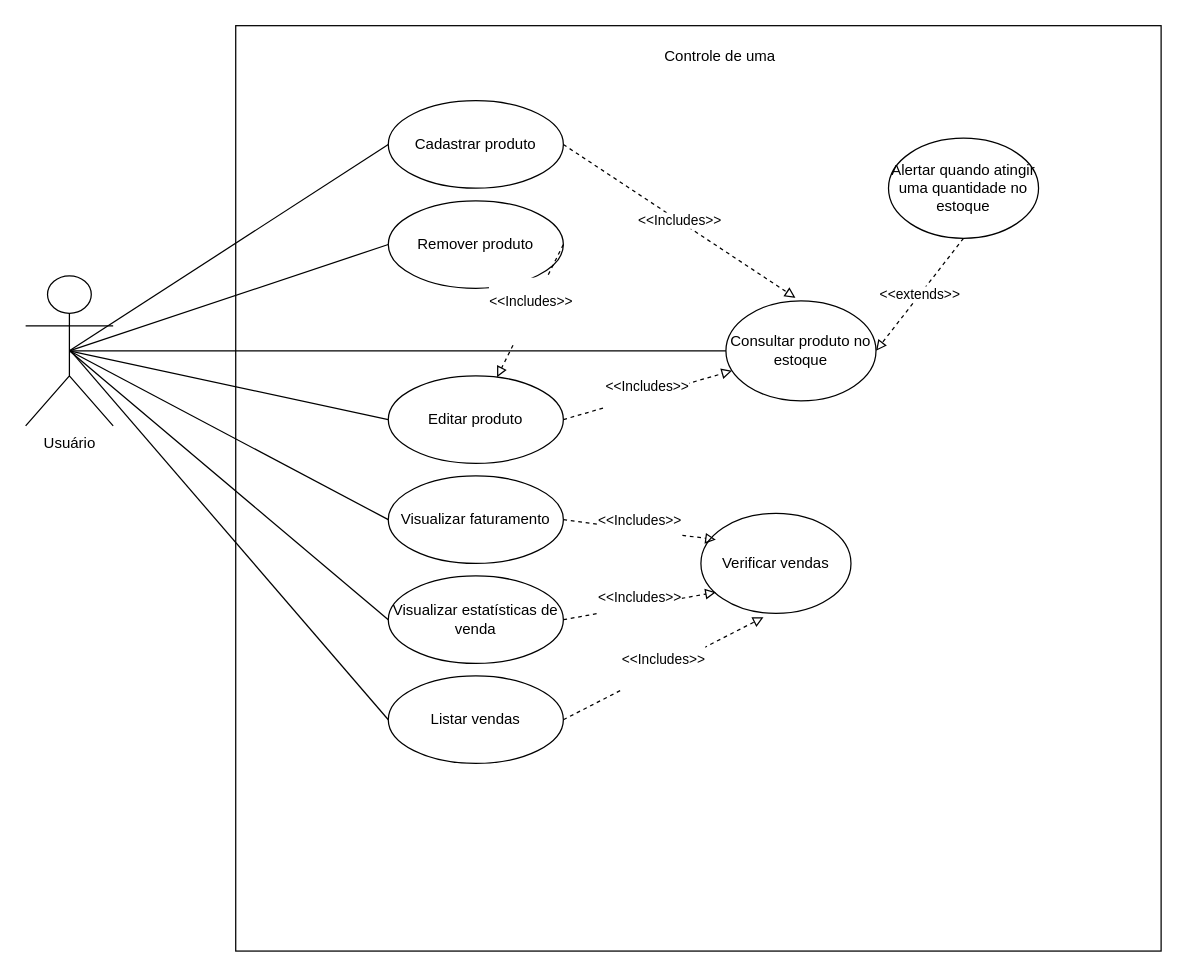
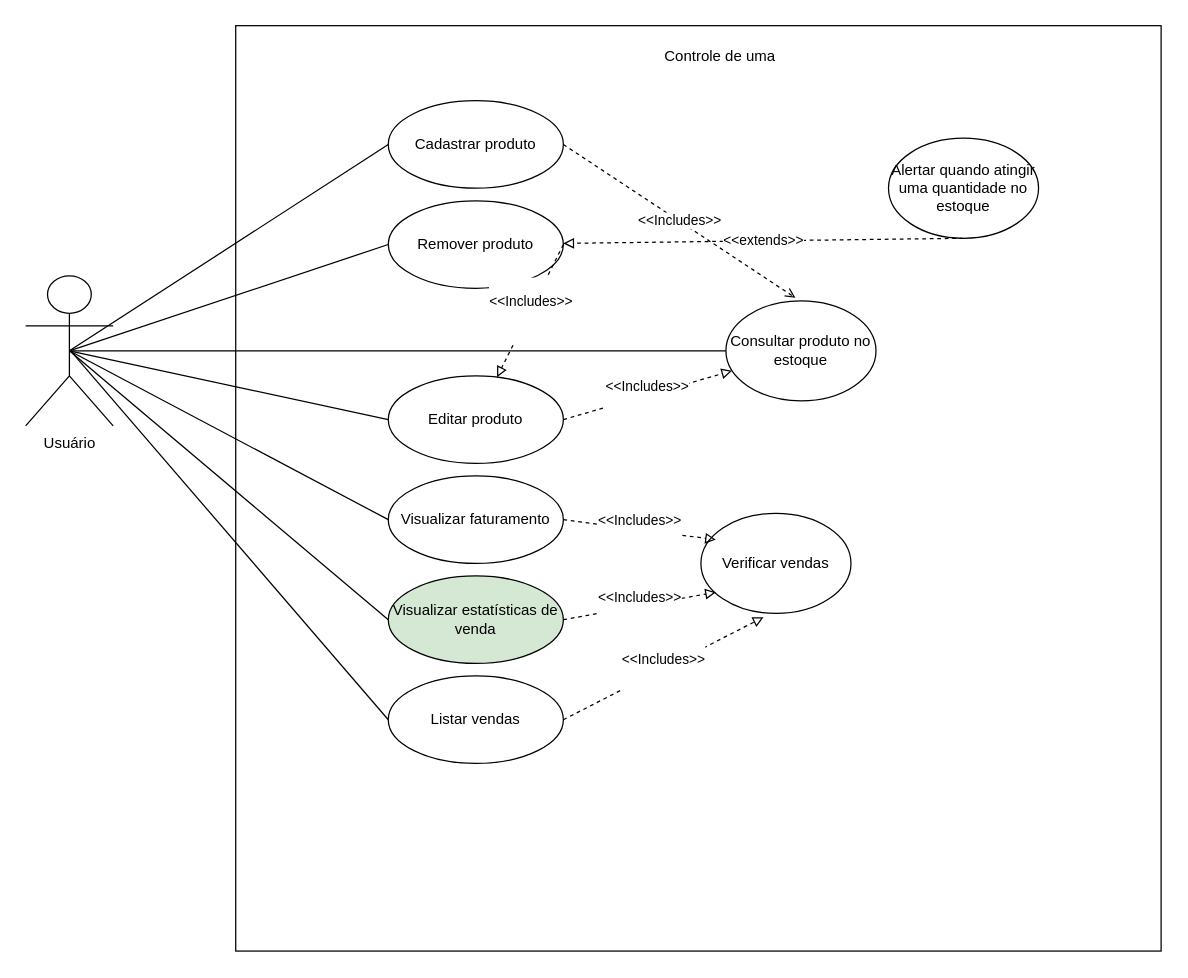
(922, 290) -> (832, 240)
(785, 291) -> (788, 293)
(476, 619) -> (476, 619)
